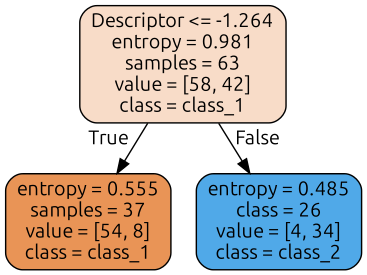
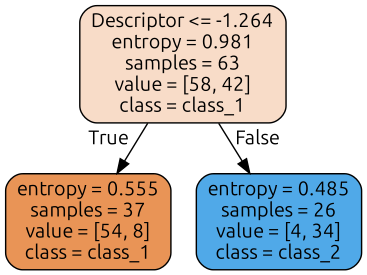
(279, 222) -> (279, 222)
